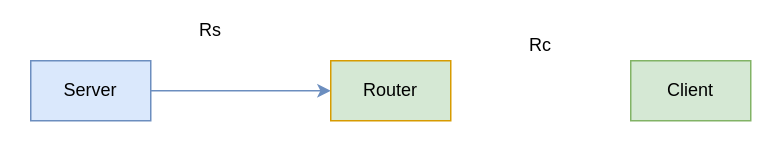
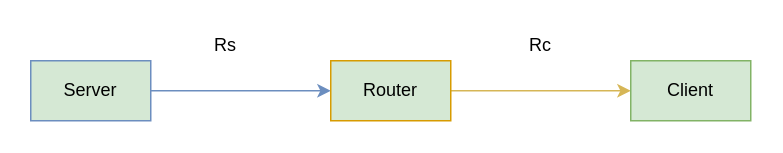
(211, 31) -> (226, 46)
(91, 91) -> (91, 91)
none -> (536, 91)
